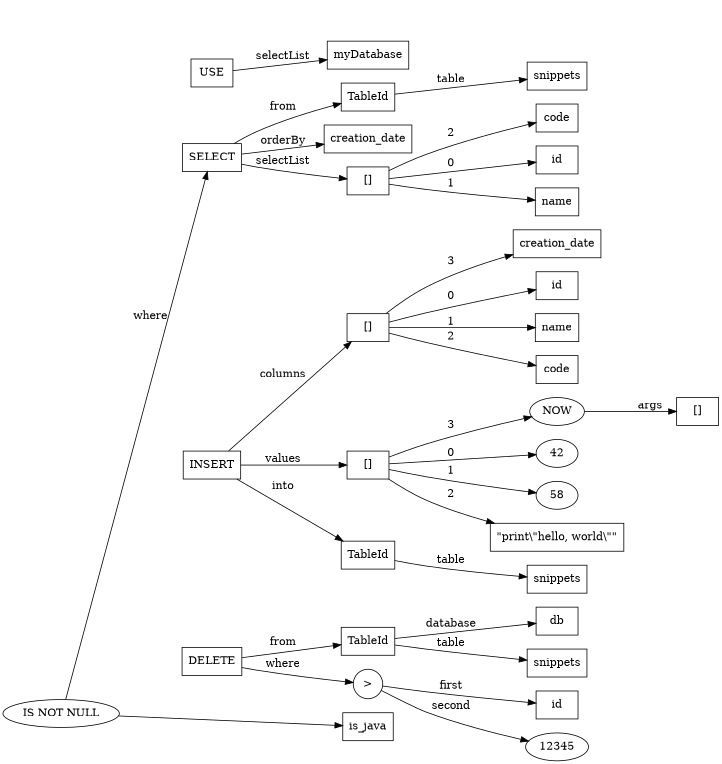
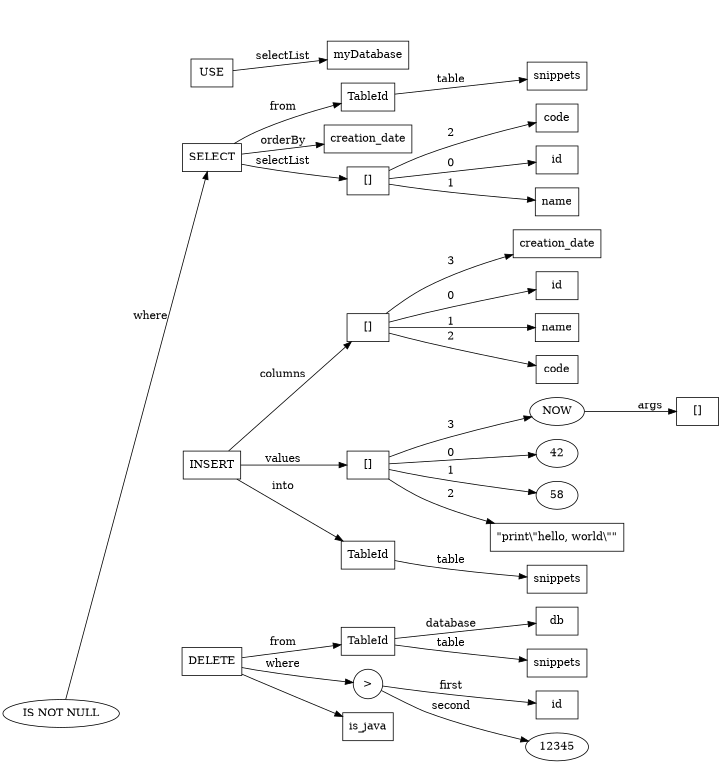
(227, 721) -> (289, 694)
